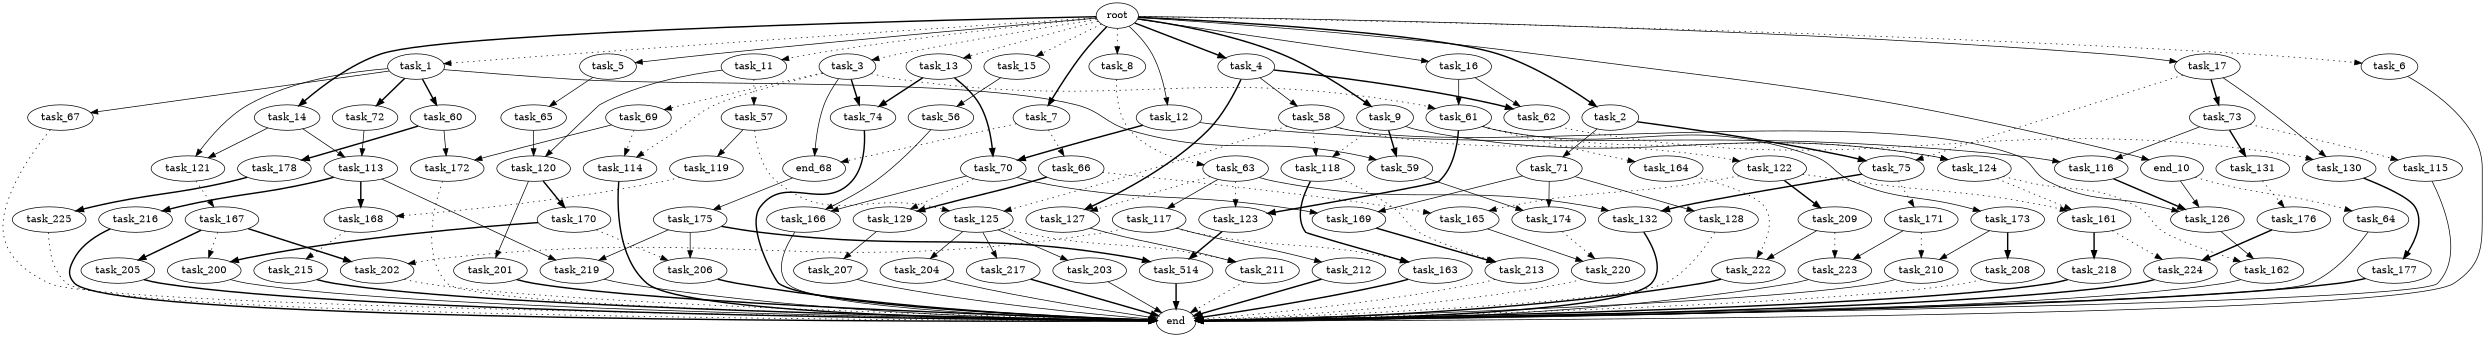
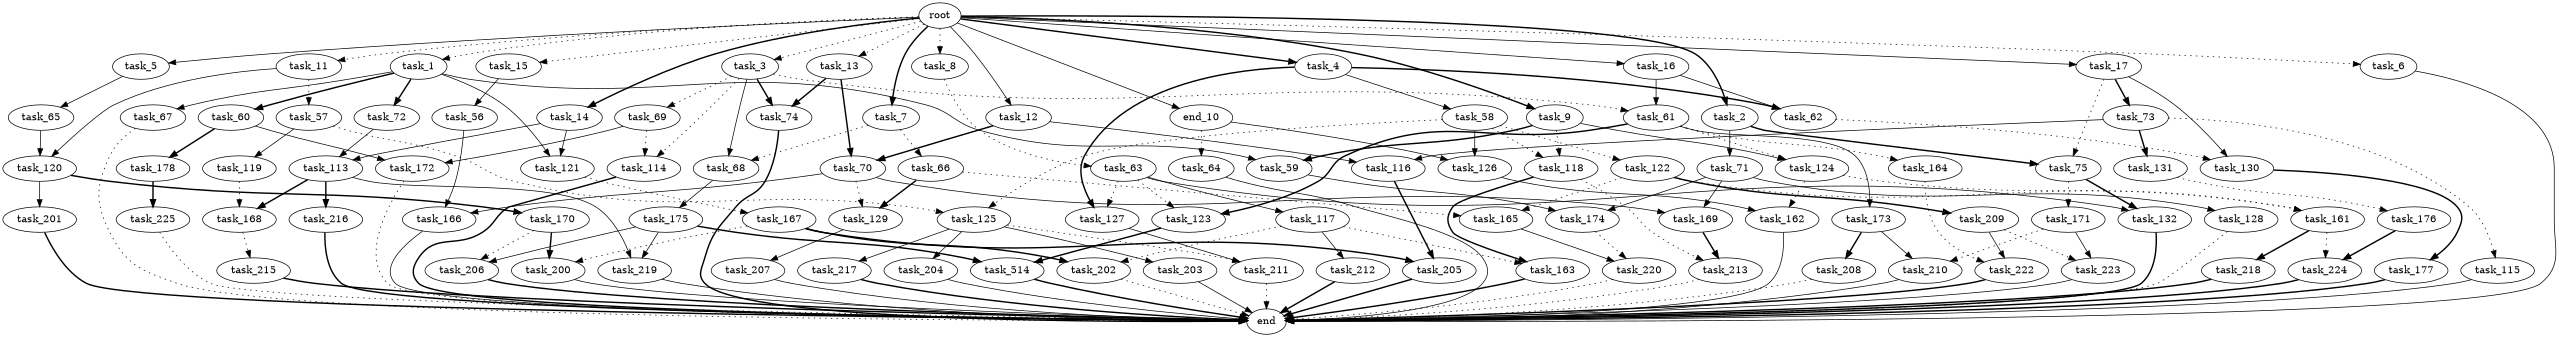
(814, 169) -> (726, 169)
(2146, 193) -> (1412, 216)
